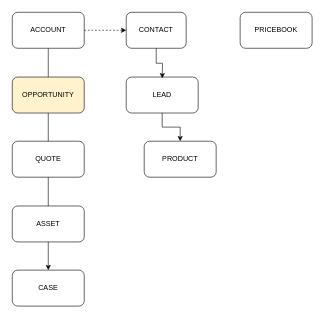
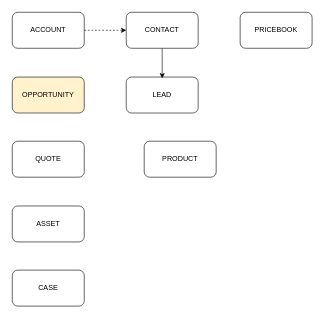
(156, 30) -> (162, 30)
(162, 126) -> none
(48, 264) -> none
